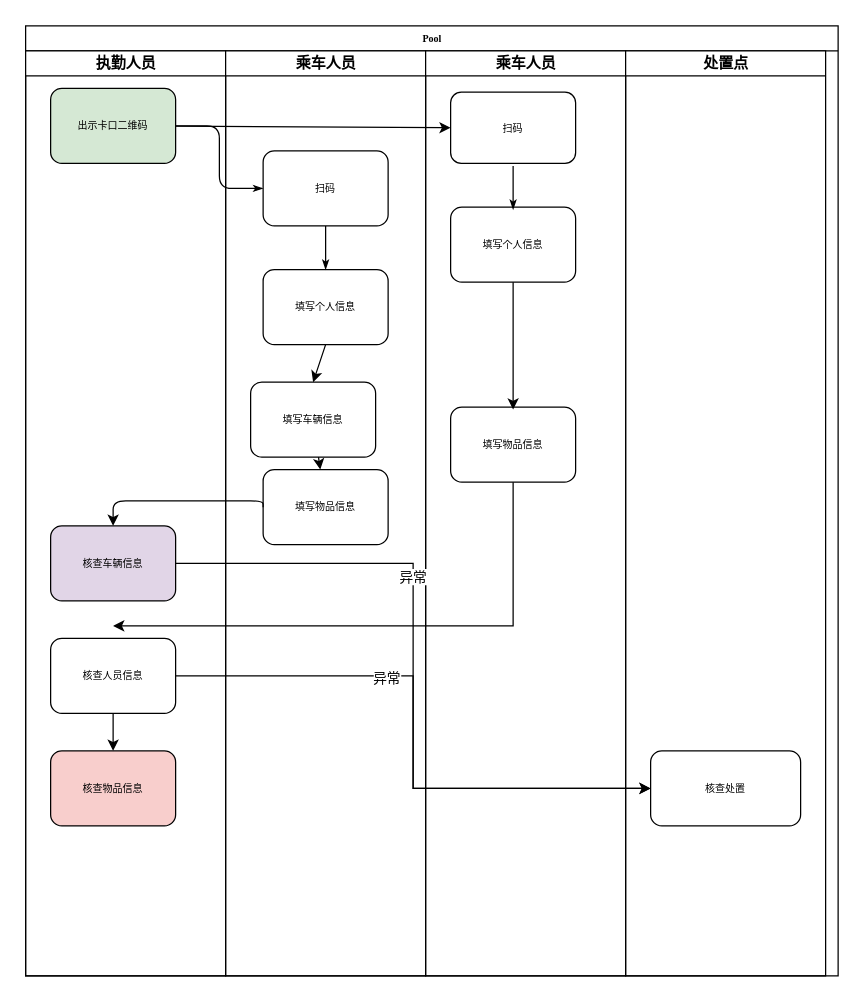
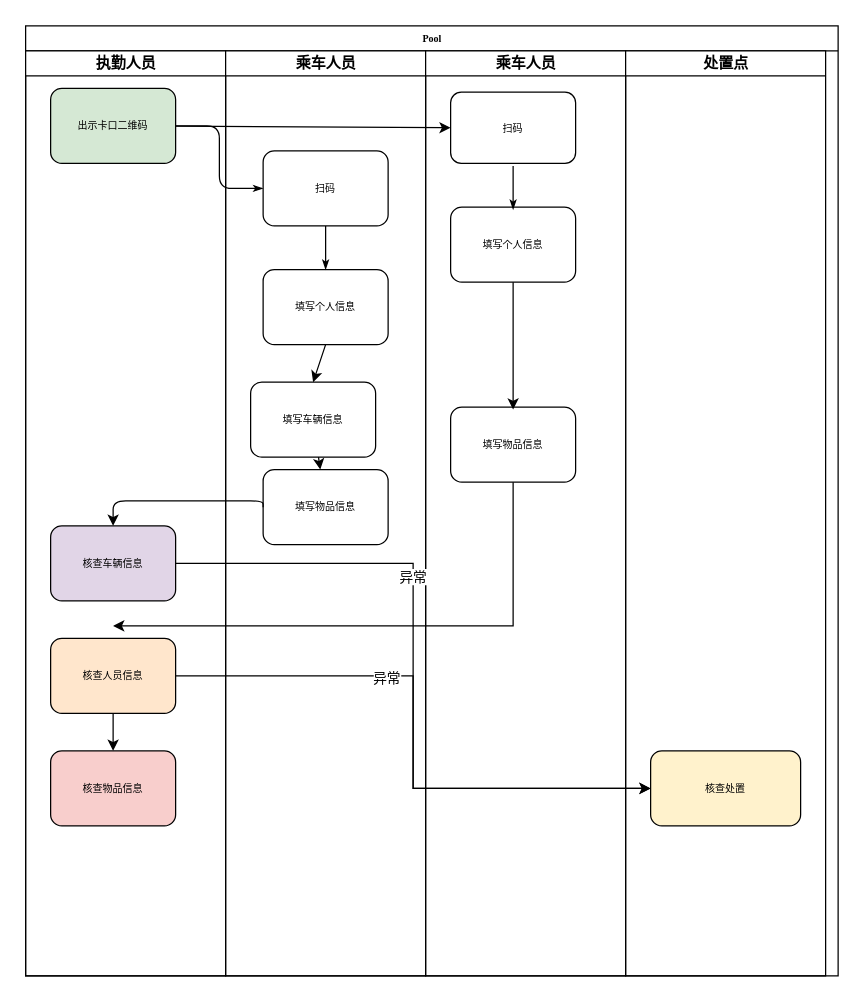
(113, 676) -> (113, 676)
(726, 788) -> (726, 788)
